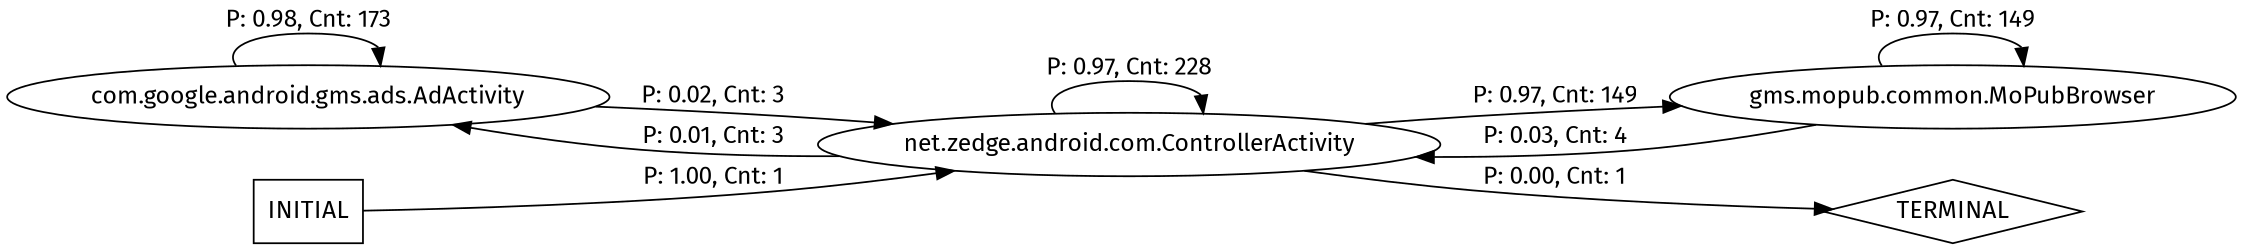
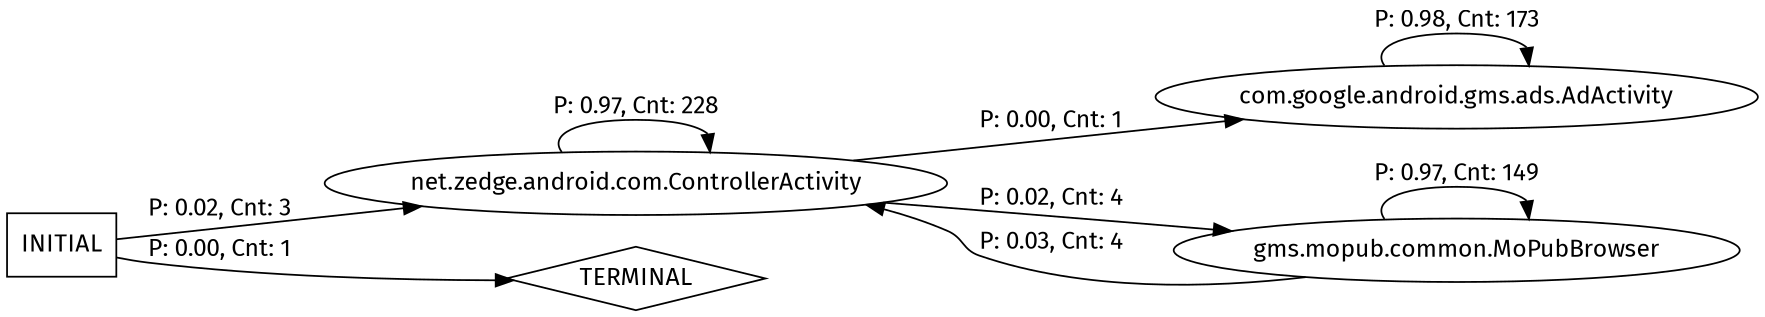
(1555, 96) -> (1051, 198)
(735, 113) -> none
(714, 137) -> (1051, 121)
(714, 177) -> (220, 209)
(1559, 197) -> (306, 275)
